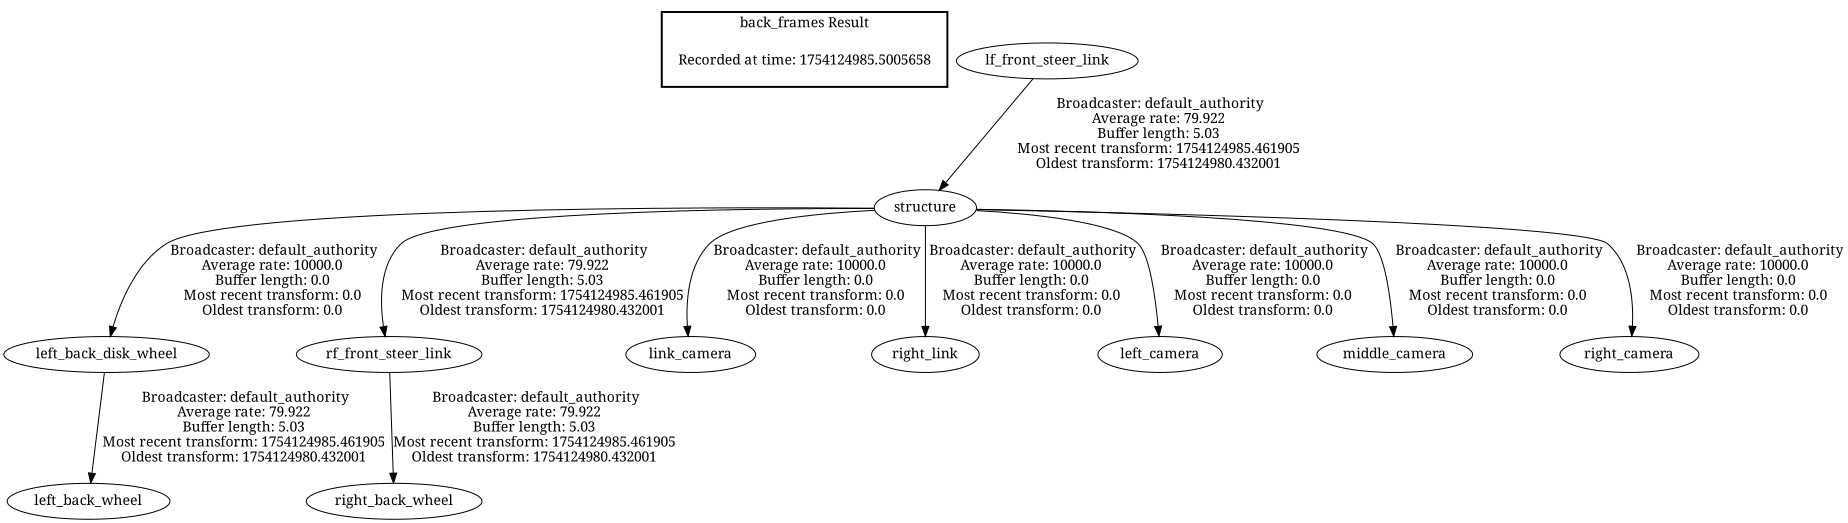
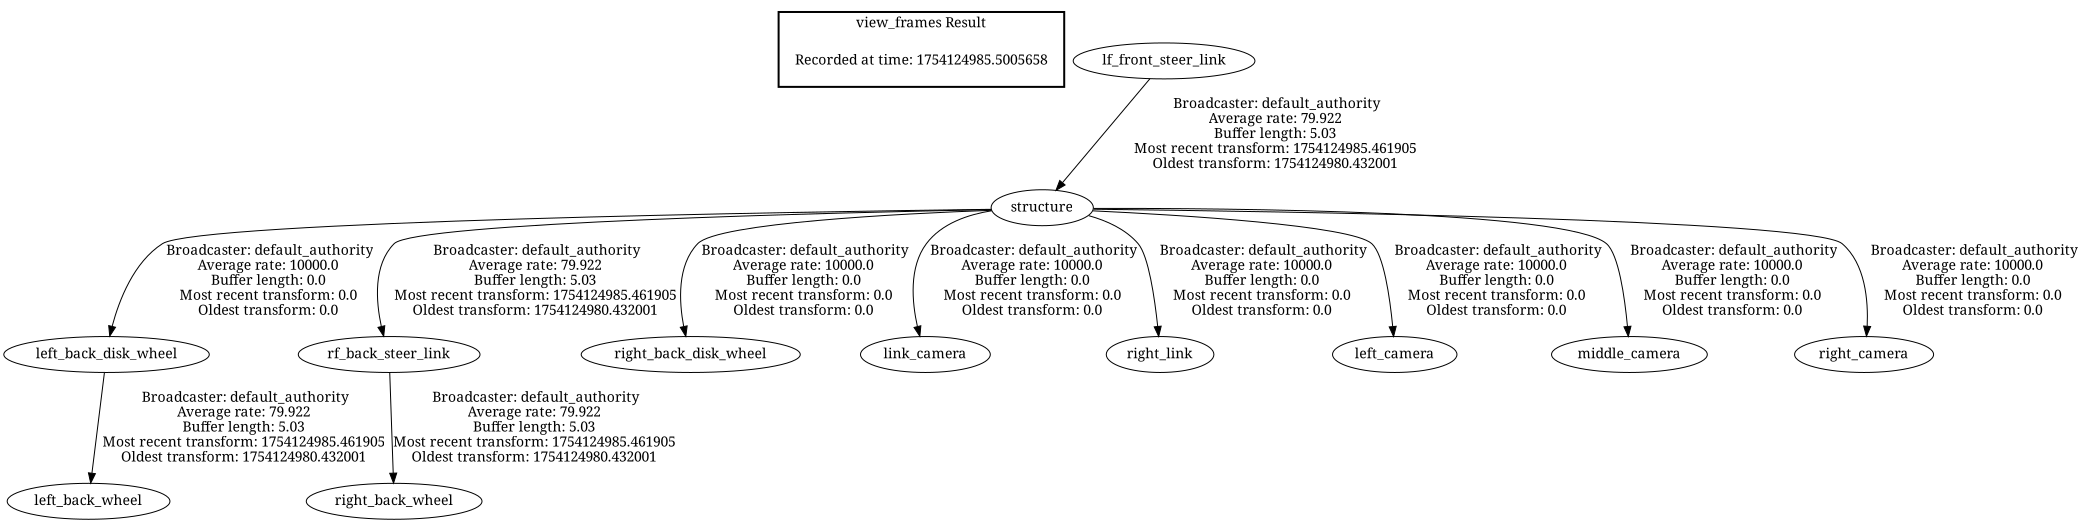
(805, 23) -> (921, 23)
(389, 355) -> (389, 355)
none -> (691, 355)
